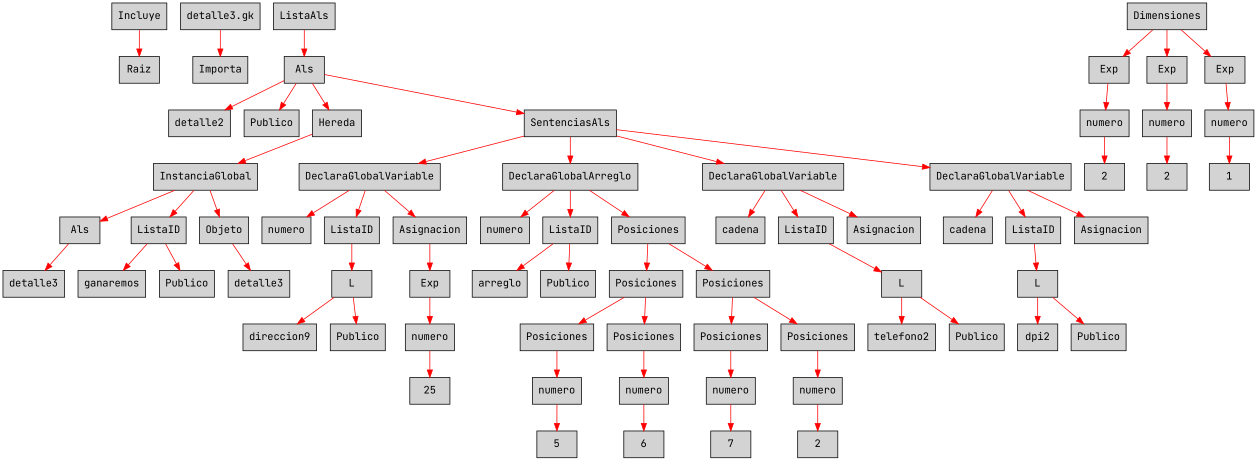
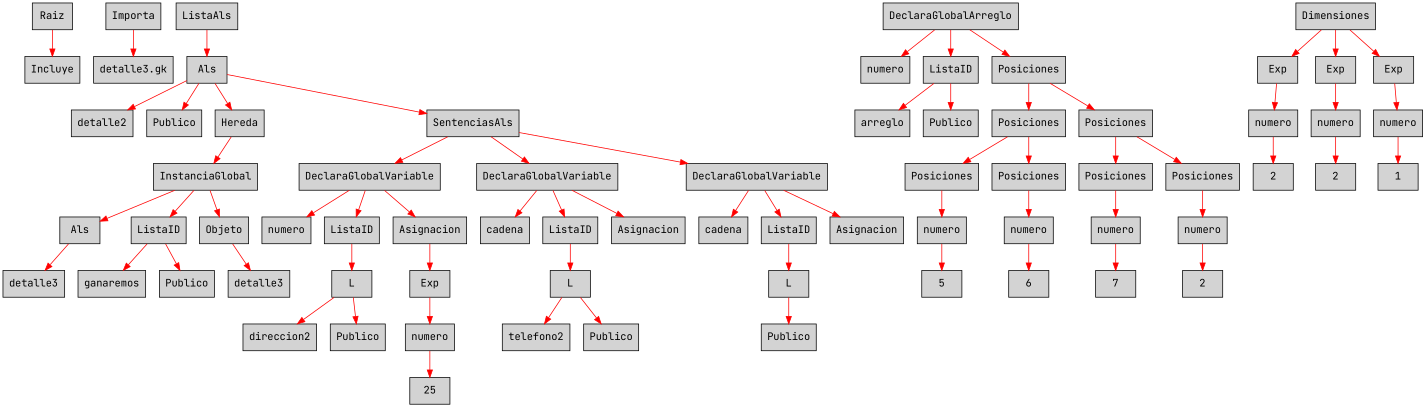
(139, 39) -> (52, 39)
(220, 39) -> (133, 39)
(570, 146) -> none
(280, 337) -> (280, 337)
(1038, 337) -> none
